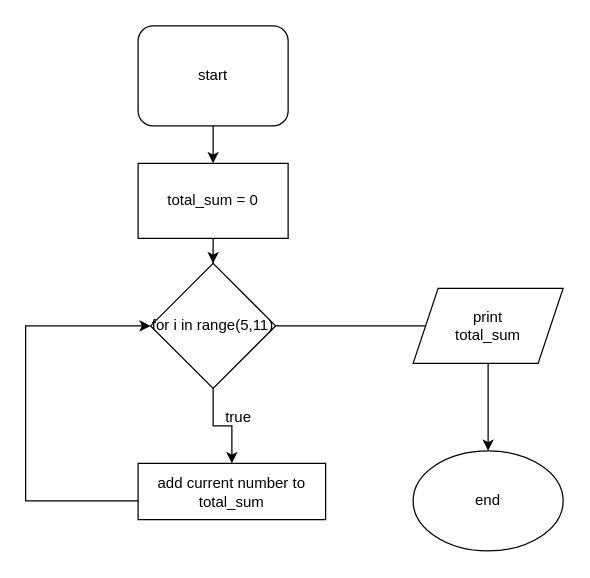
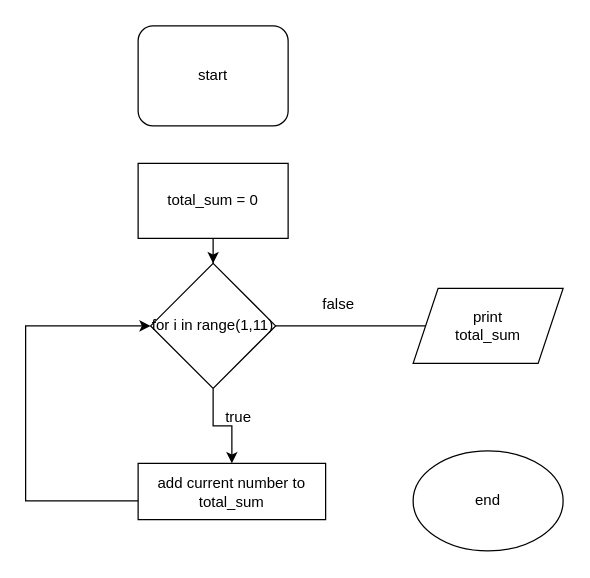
(213, 149) -> none
none -> (338, 304)
(213, 326) -> (213, 326)
(488, 402) -> none
